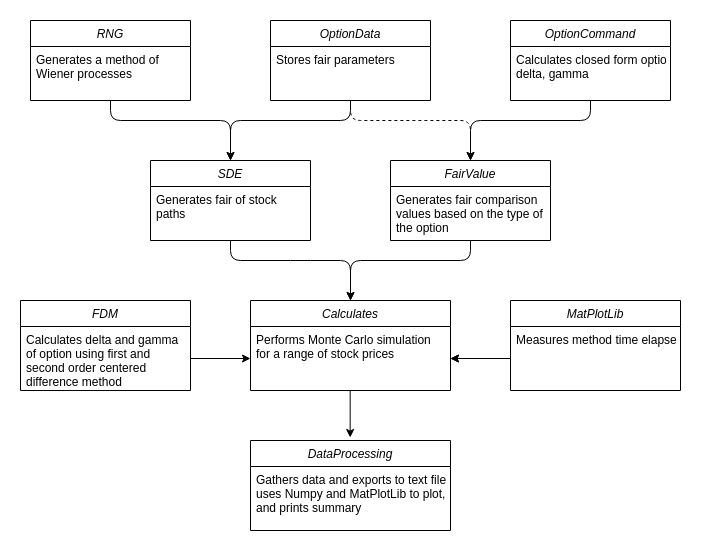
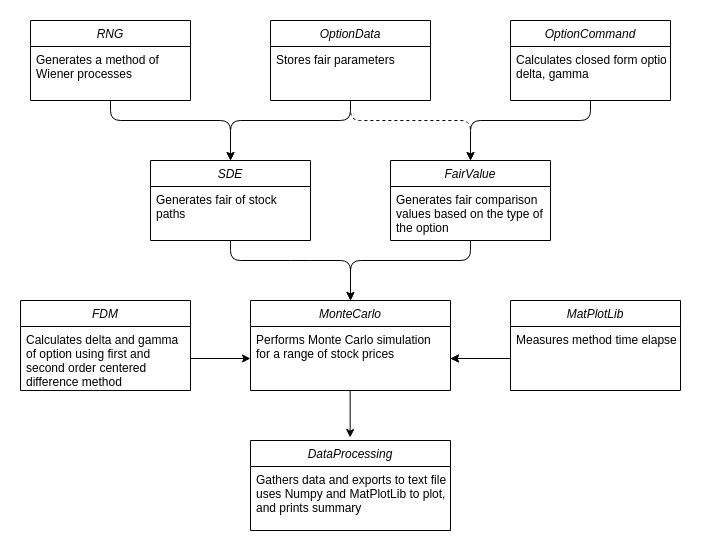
(350, 314) -> (350, 314)
